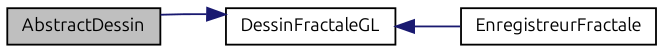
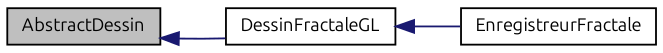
(184, 14) -> (202, 39)
